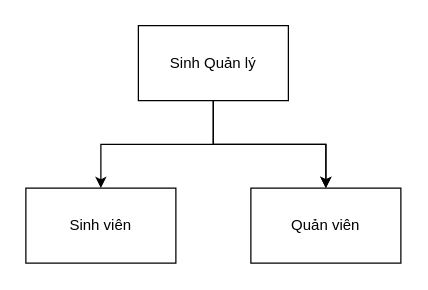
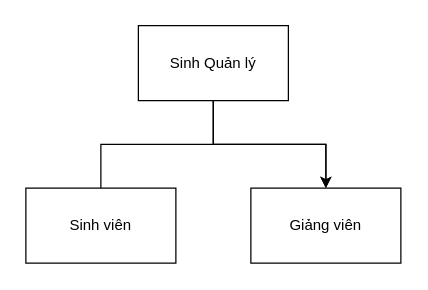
(101, 178) -> (101, 181)
(326, 226) -> (326, 226)
